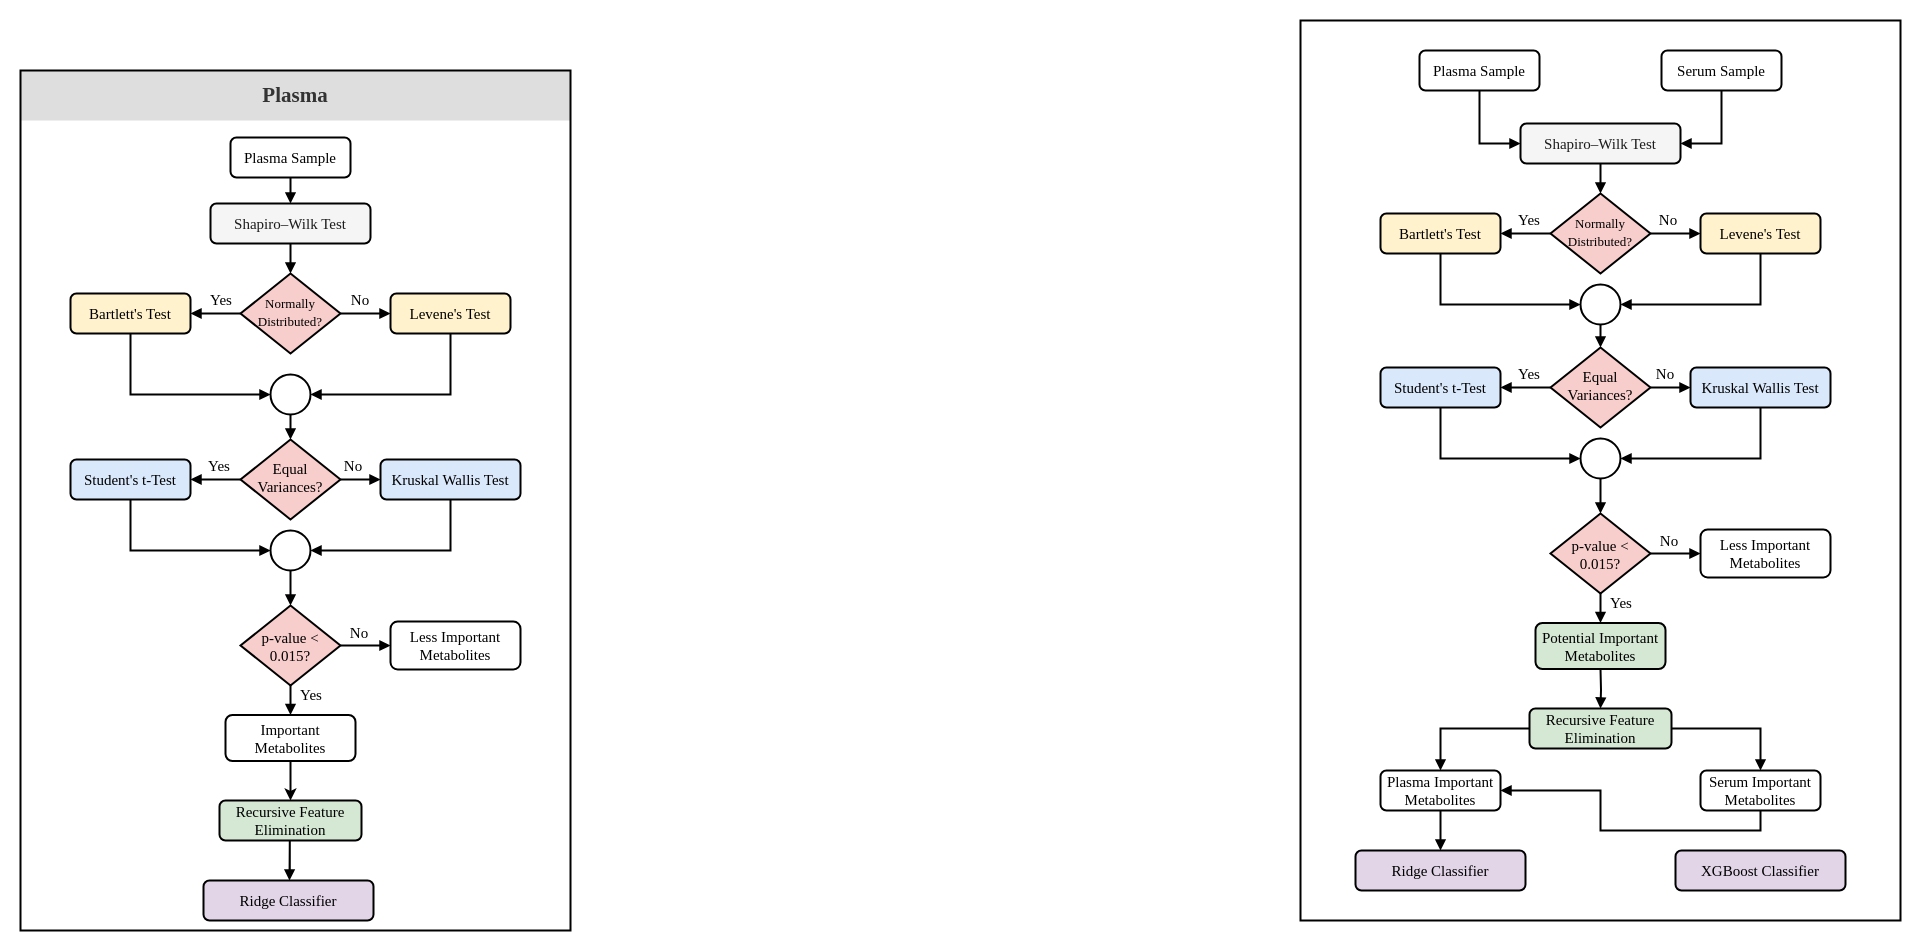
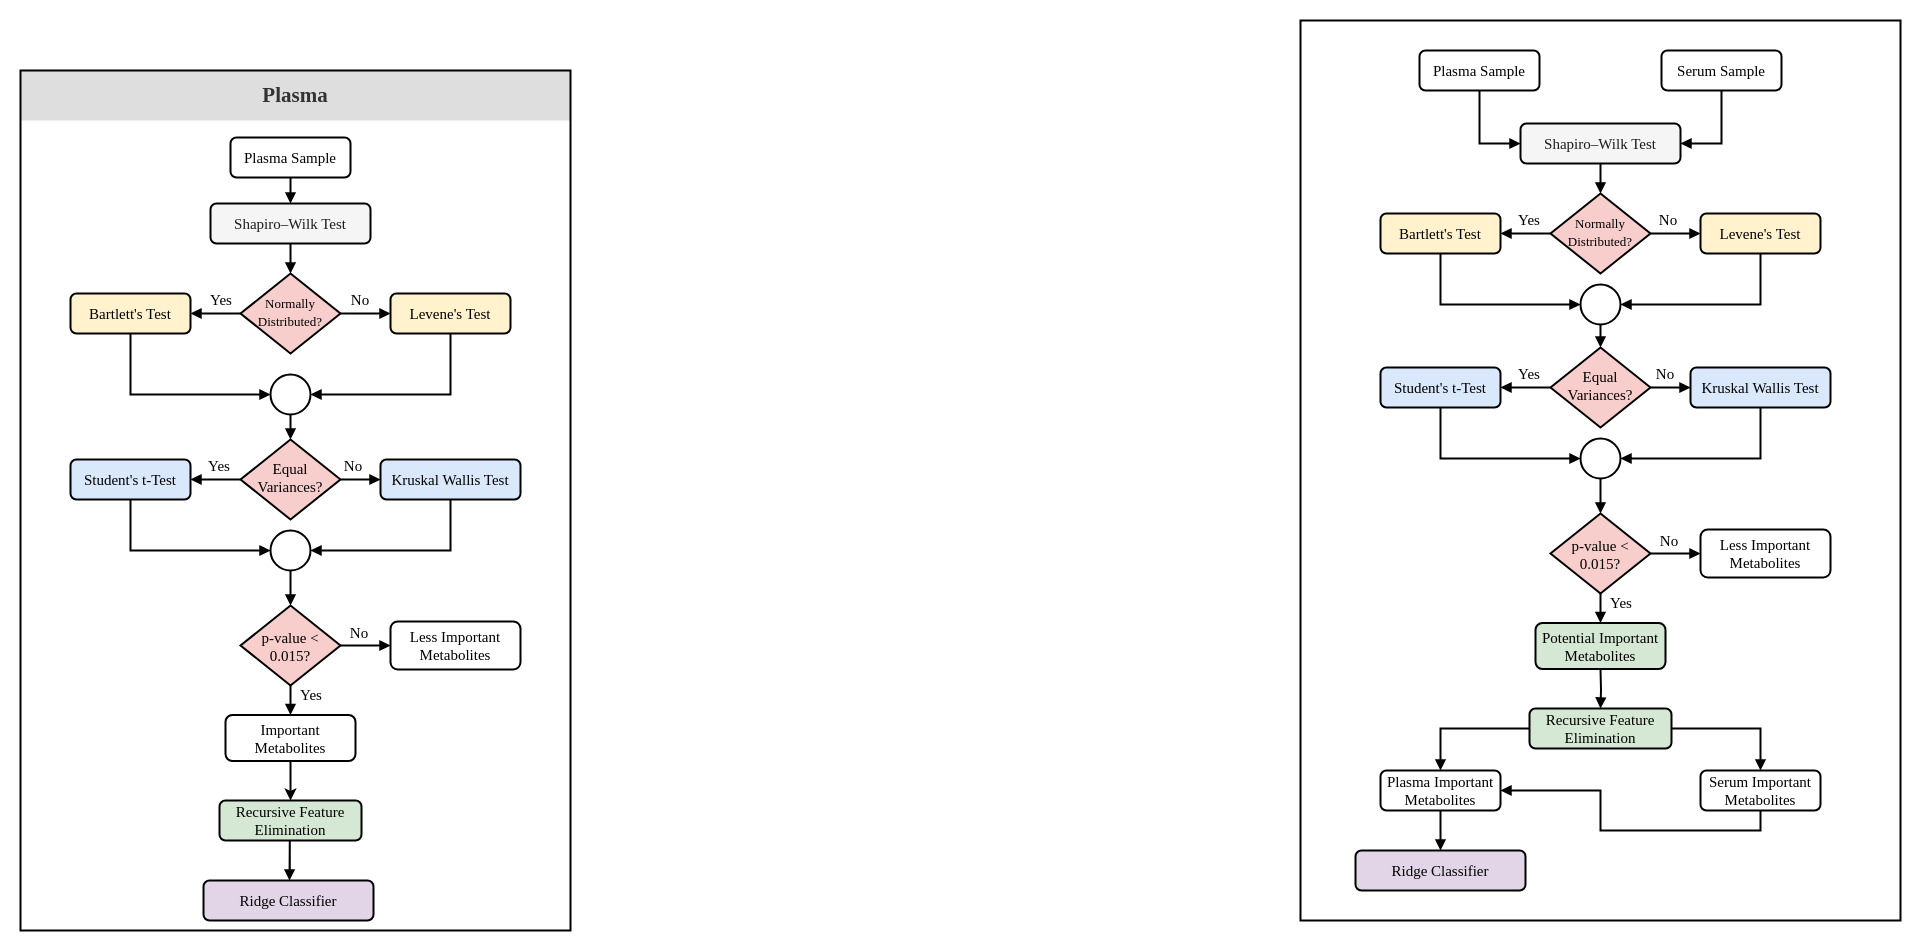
(1761, 871) -> none
